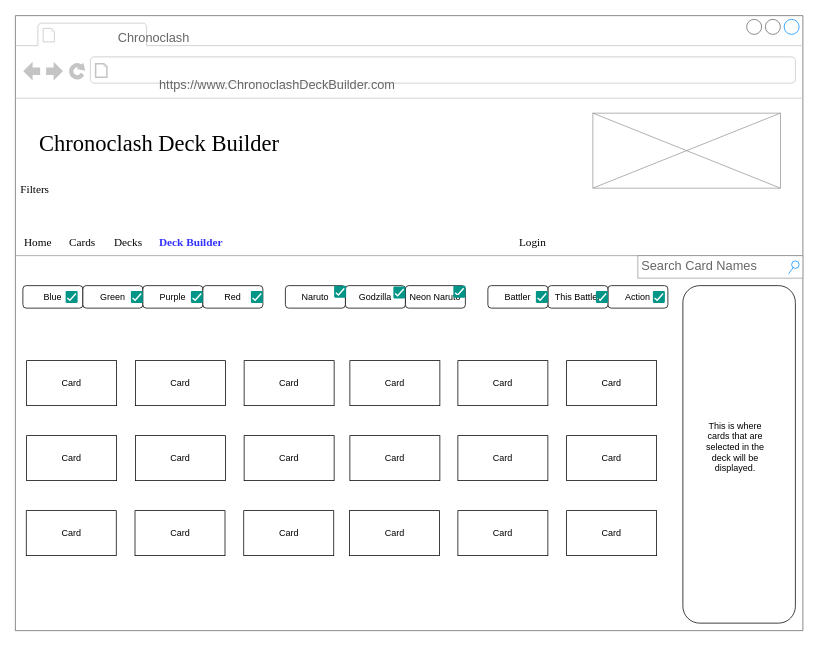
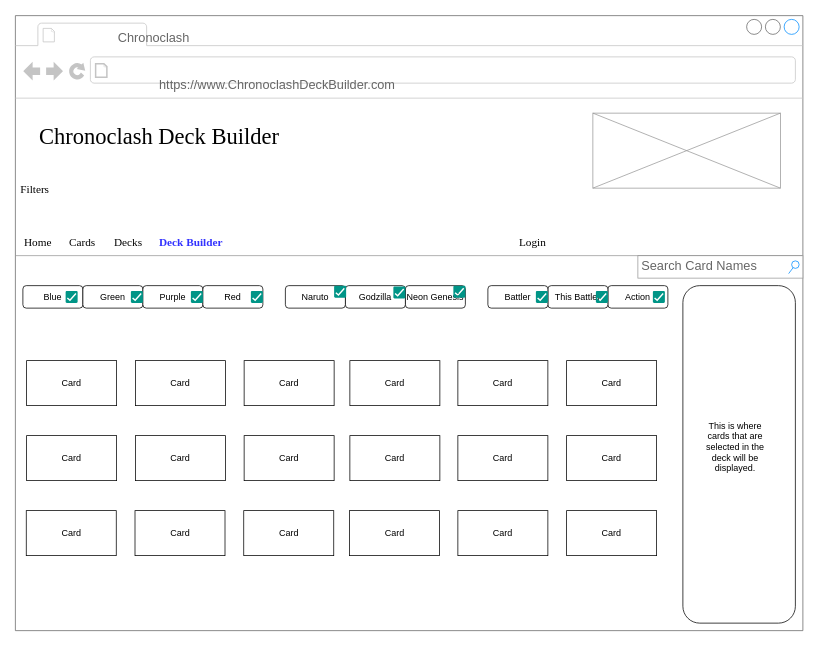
(184, 147) -> (184, 139)
(435, 297) -> (435, 297)
